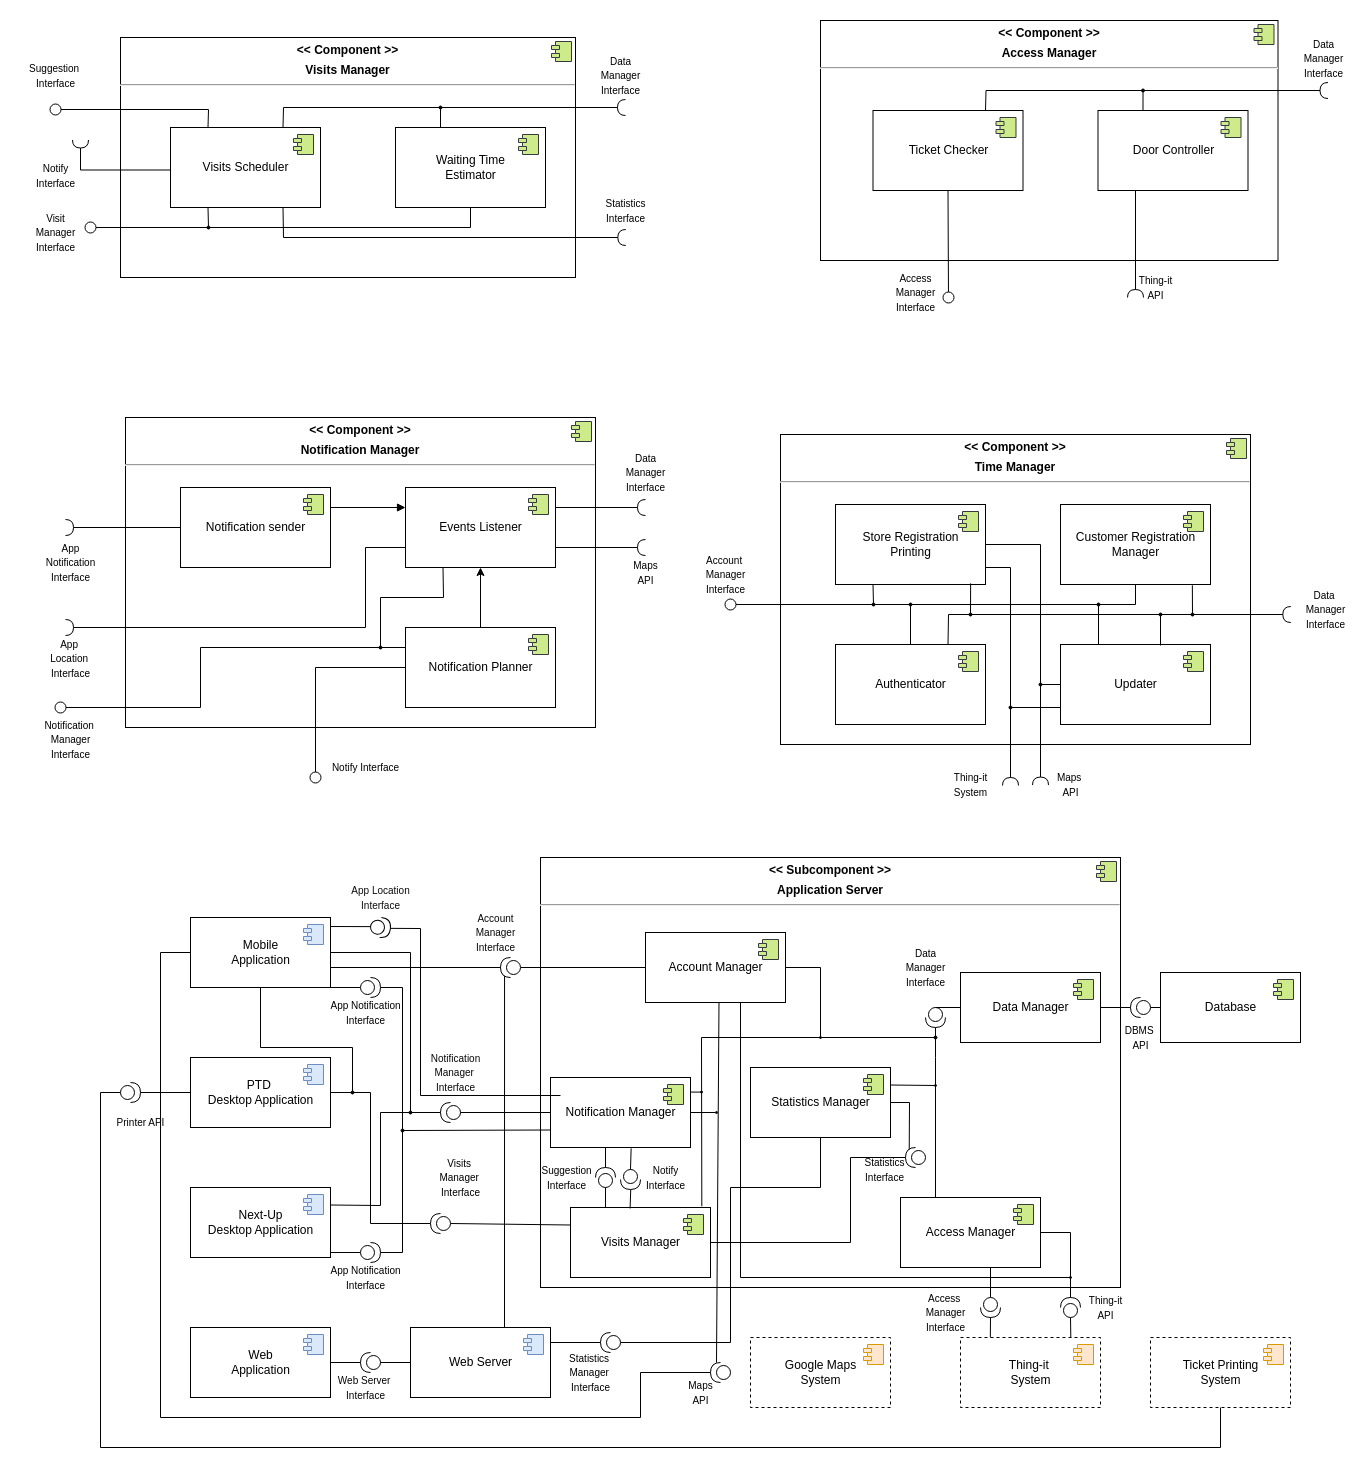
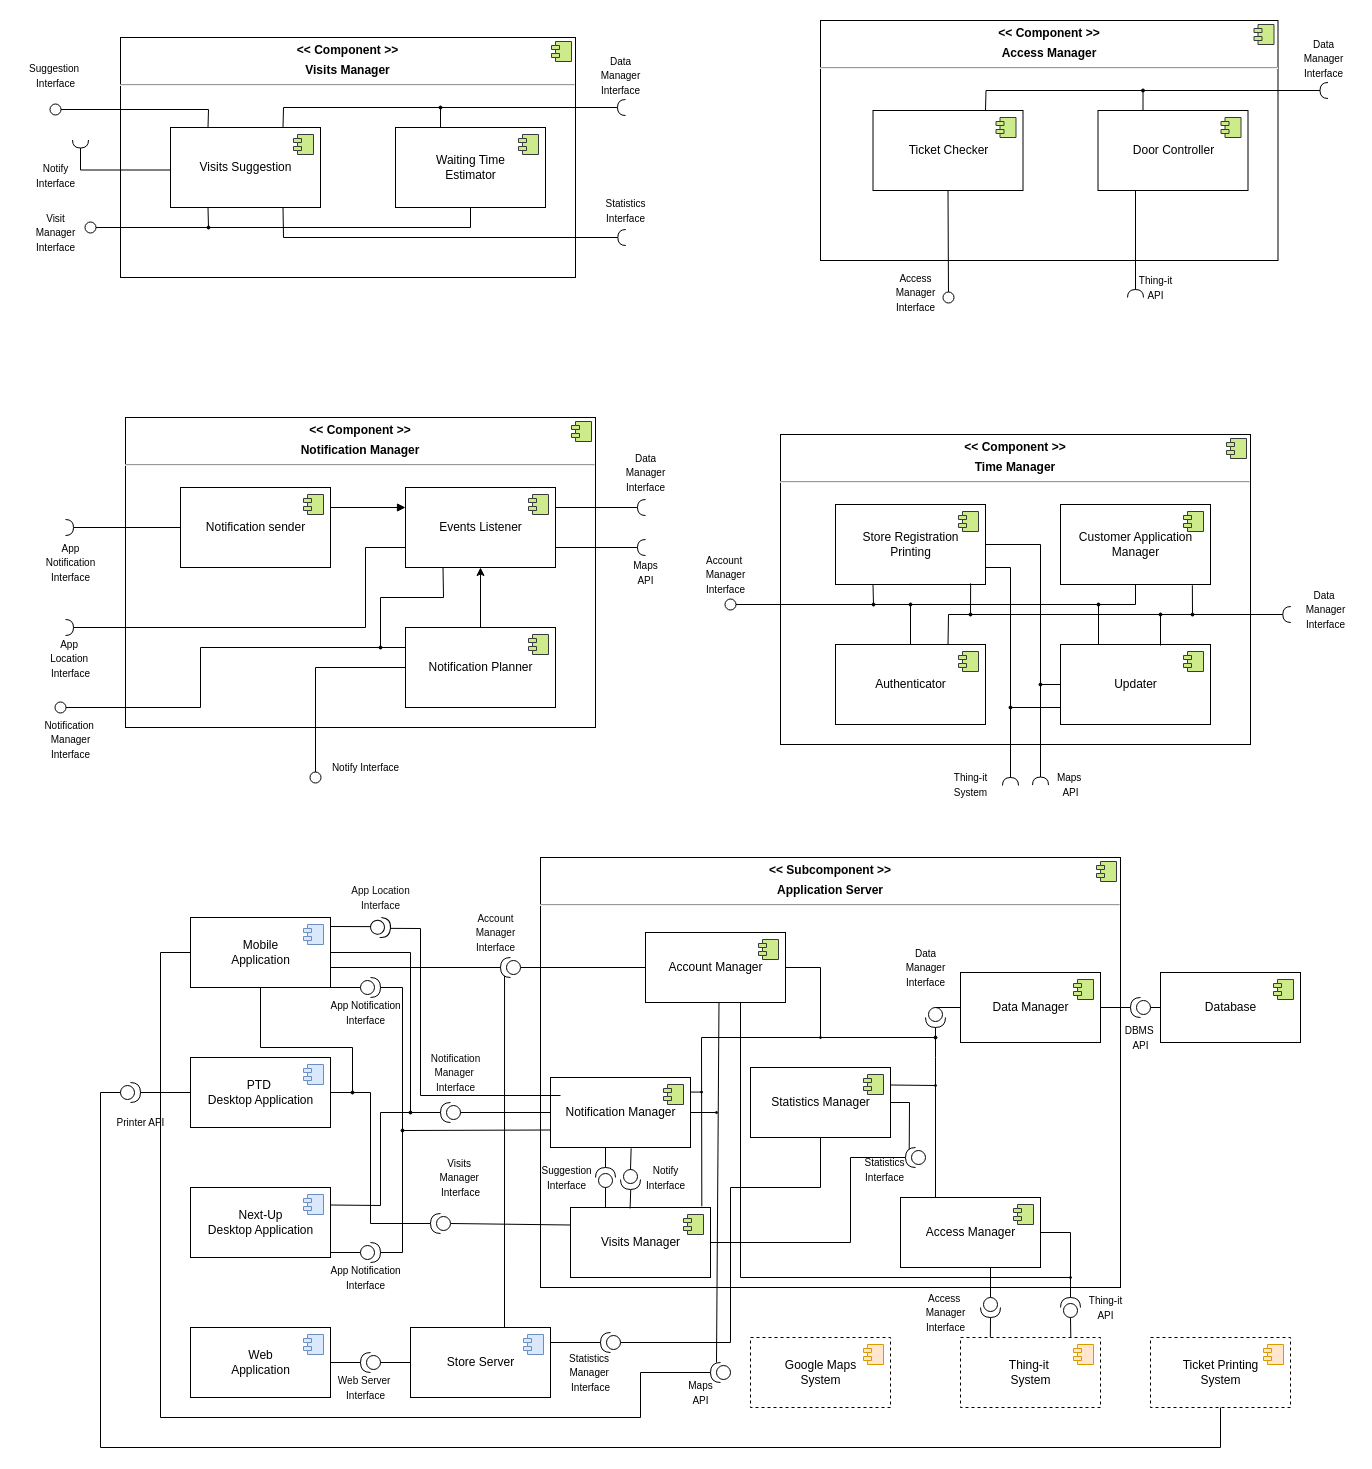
(246, 168) -> (246, 168)
(1136, 545) -> (1136, 545)
(481, 1363) -> (481, 1363)
